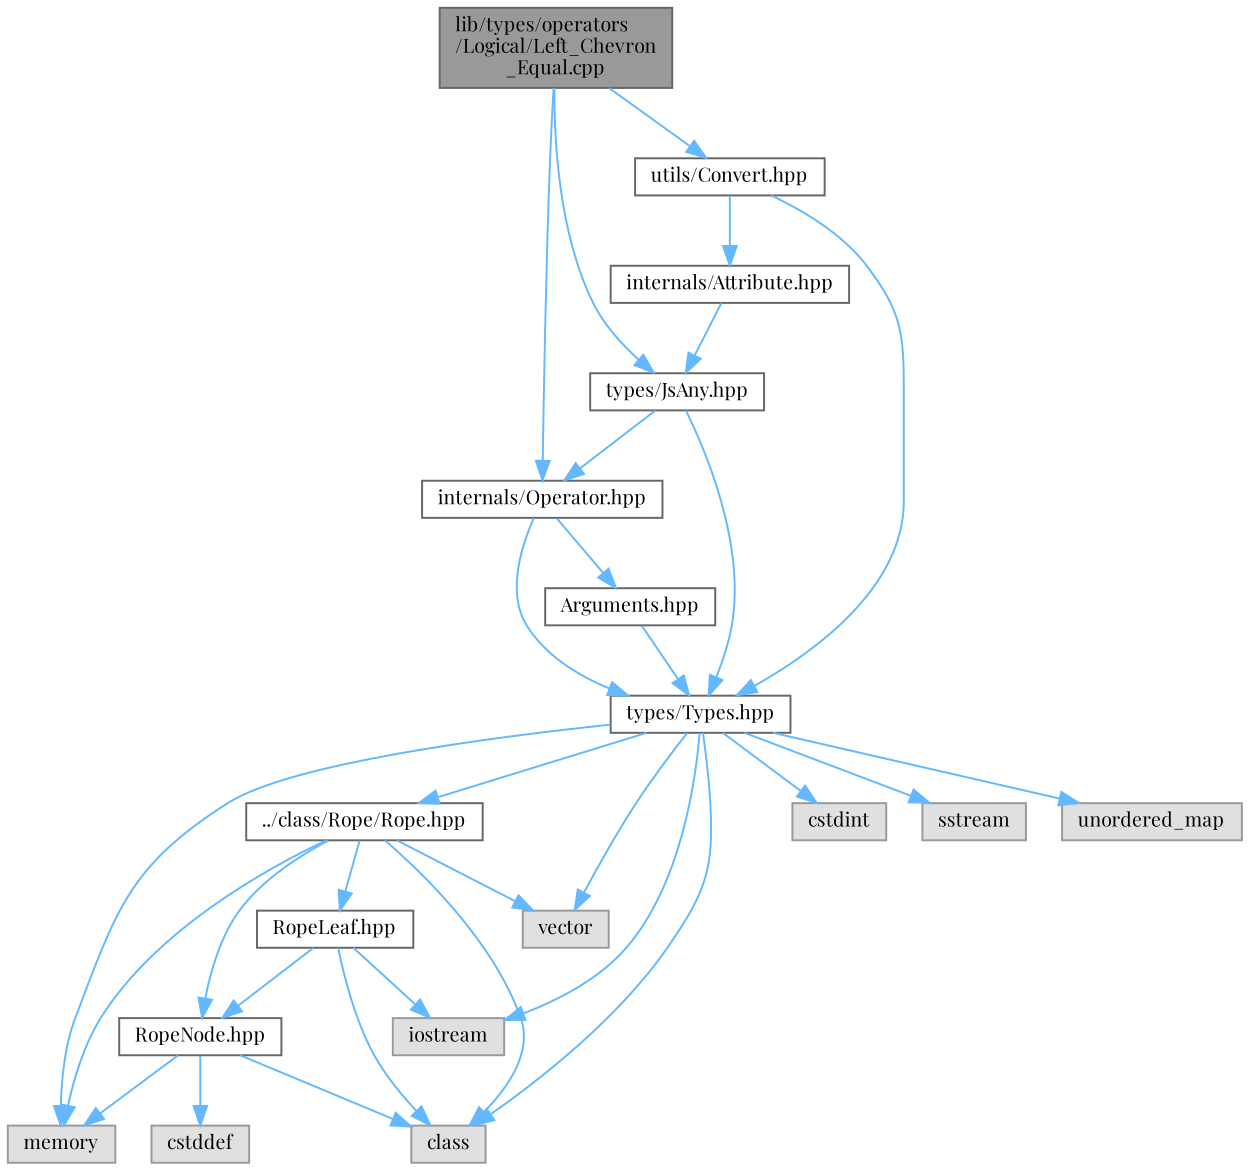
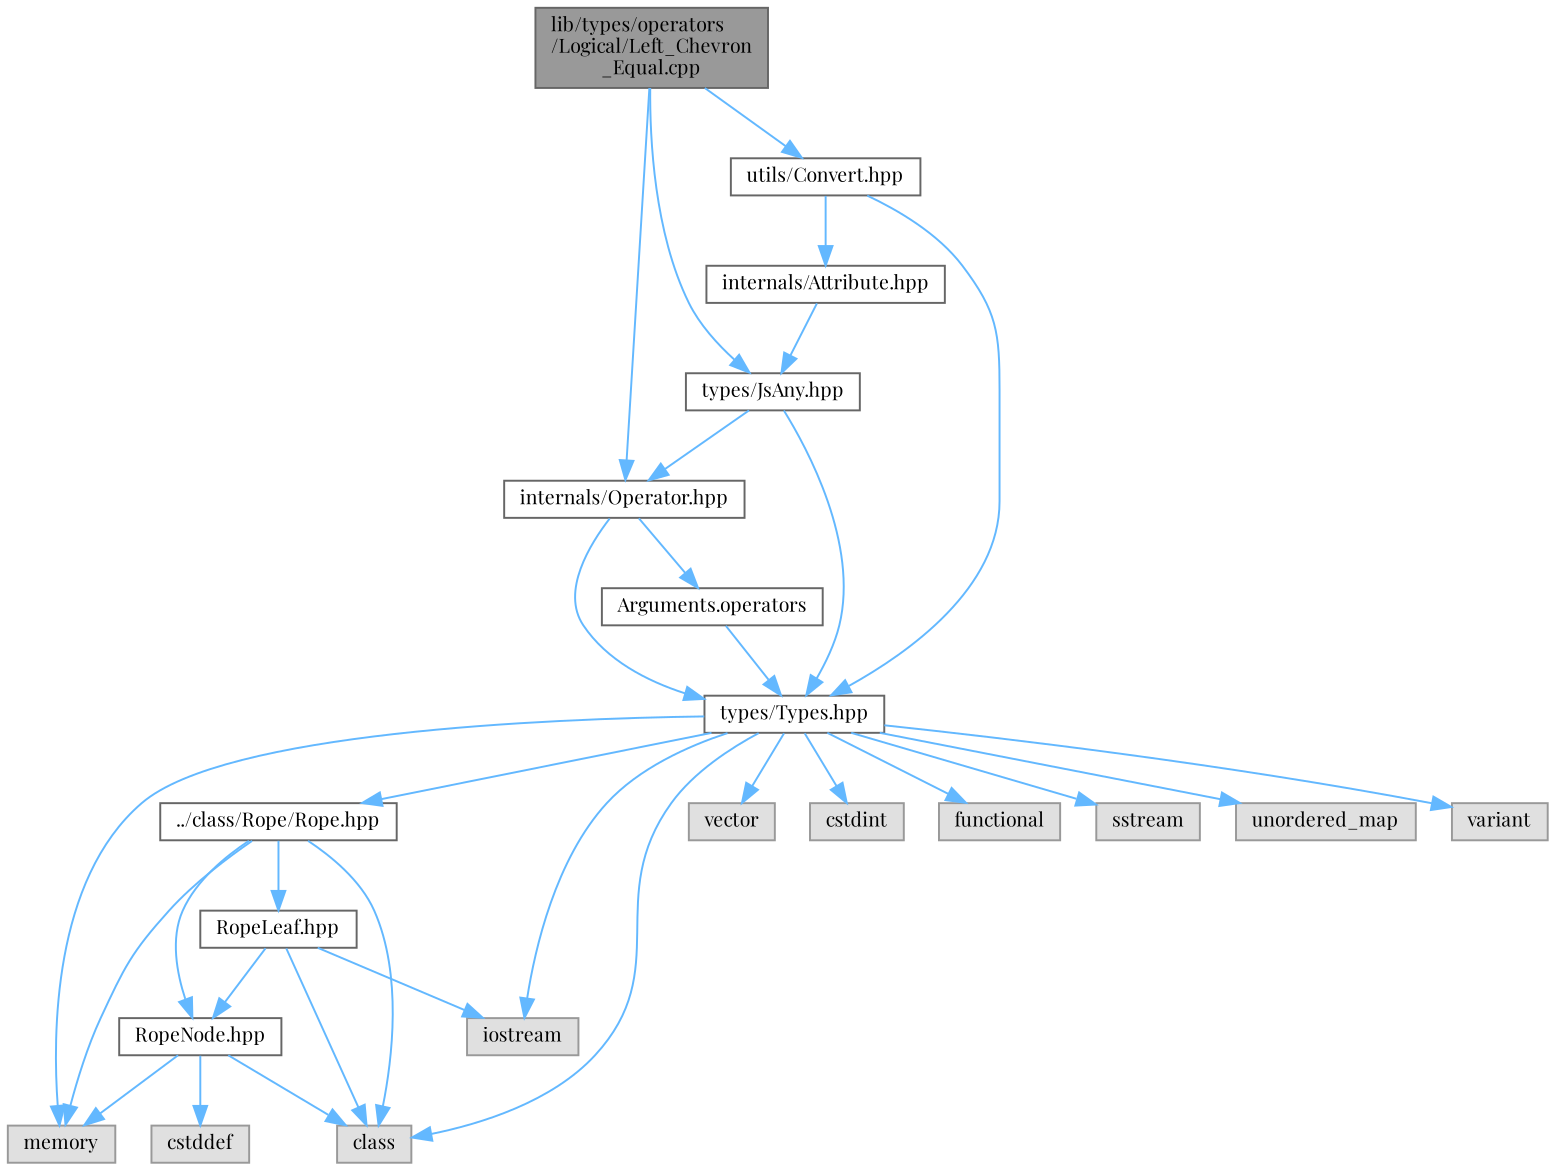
(630, 607) -> (712, 607)
none -> (1000, 822)
none -> (1500, 822)
(456, 871) -> none
